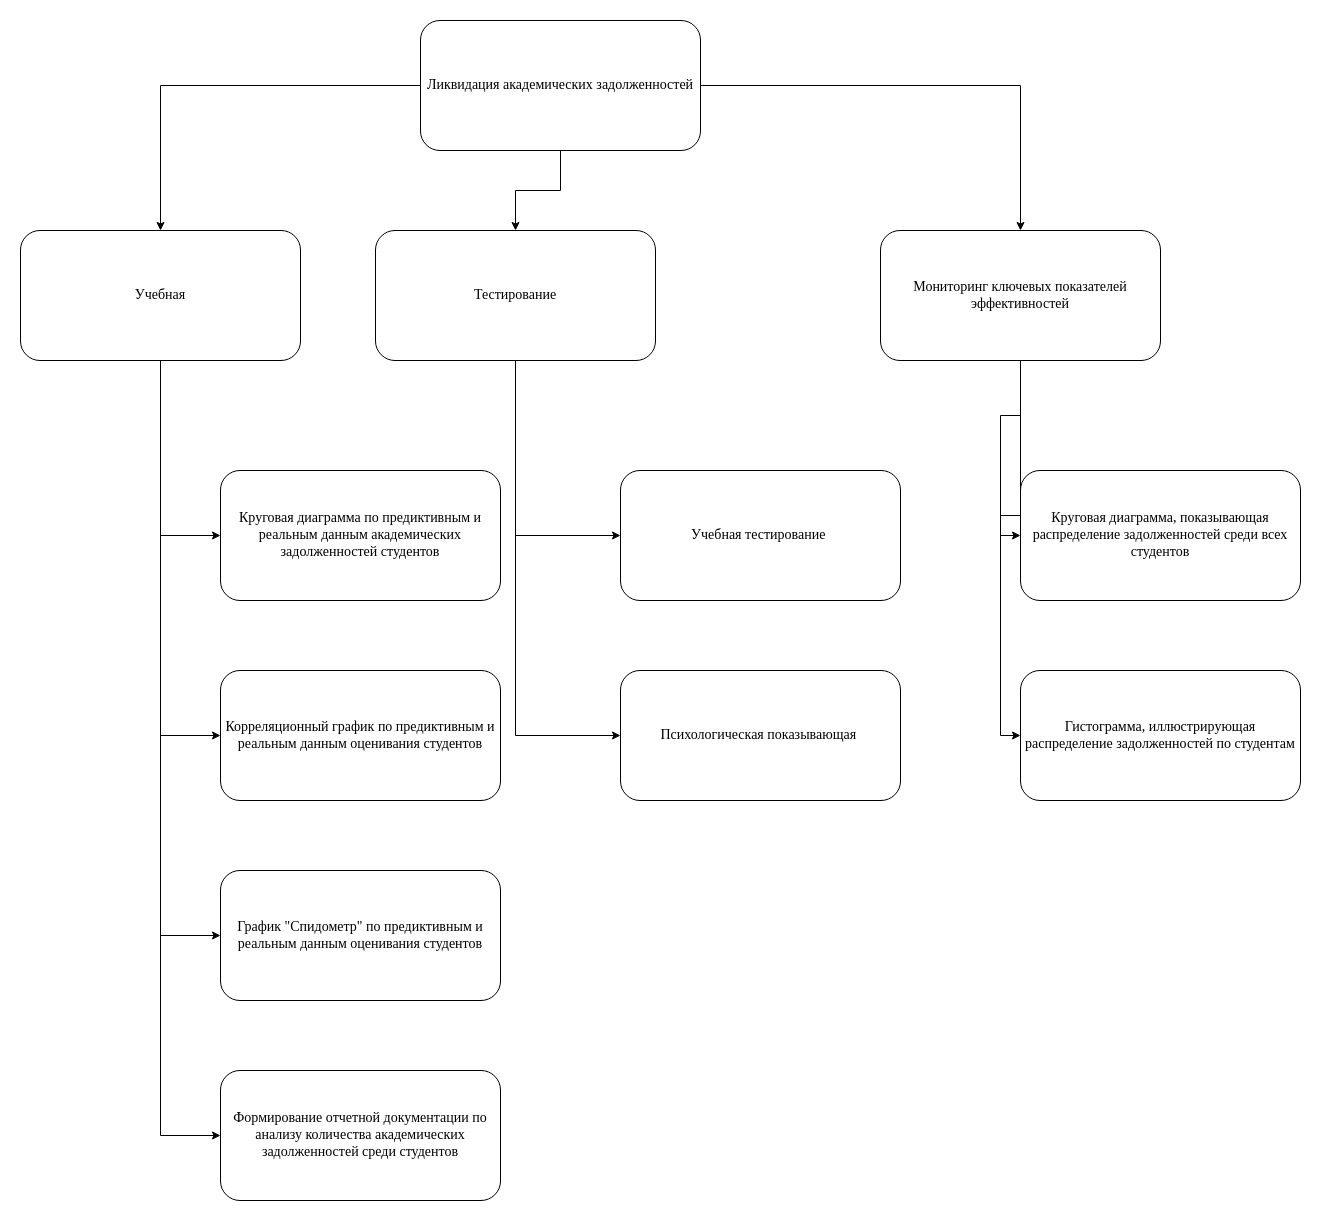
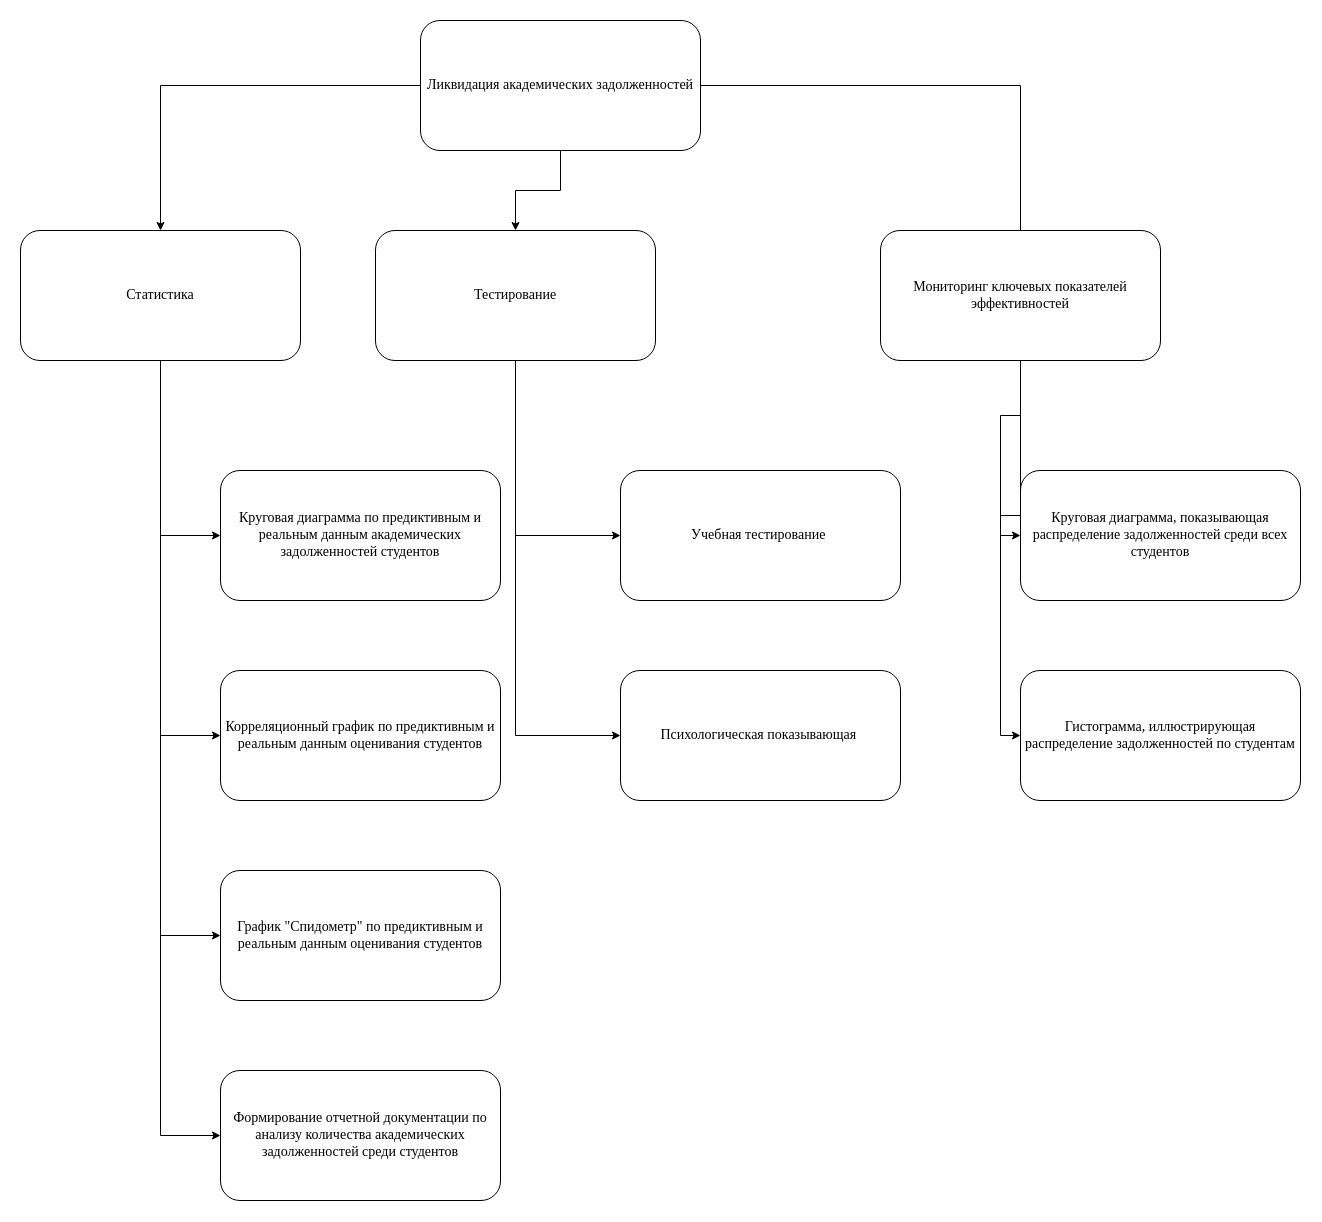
(1021, 222) -> (1021, 225)
(161, 296) -> (161, 296)
